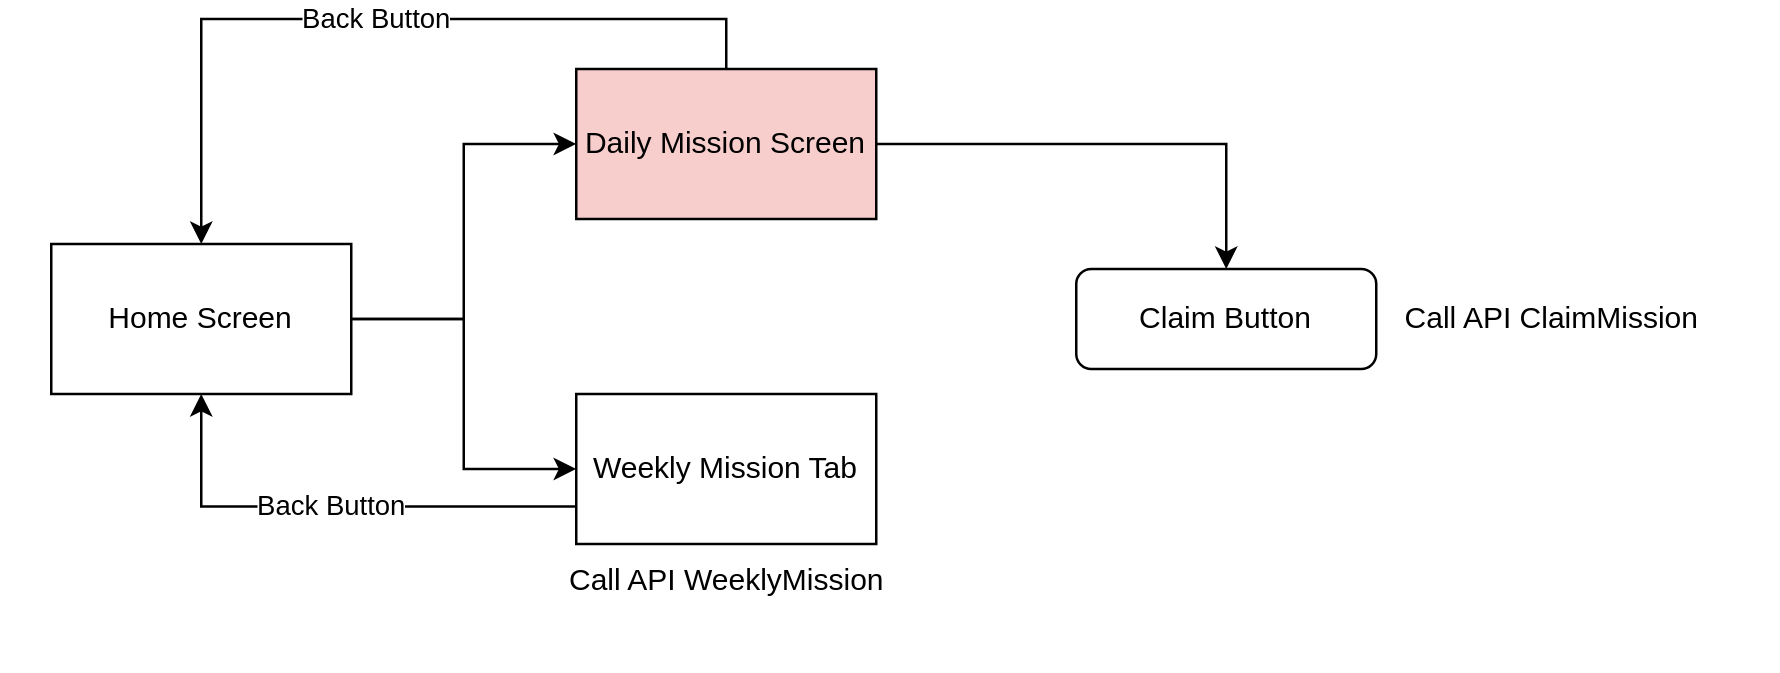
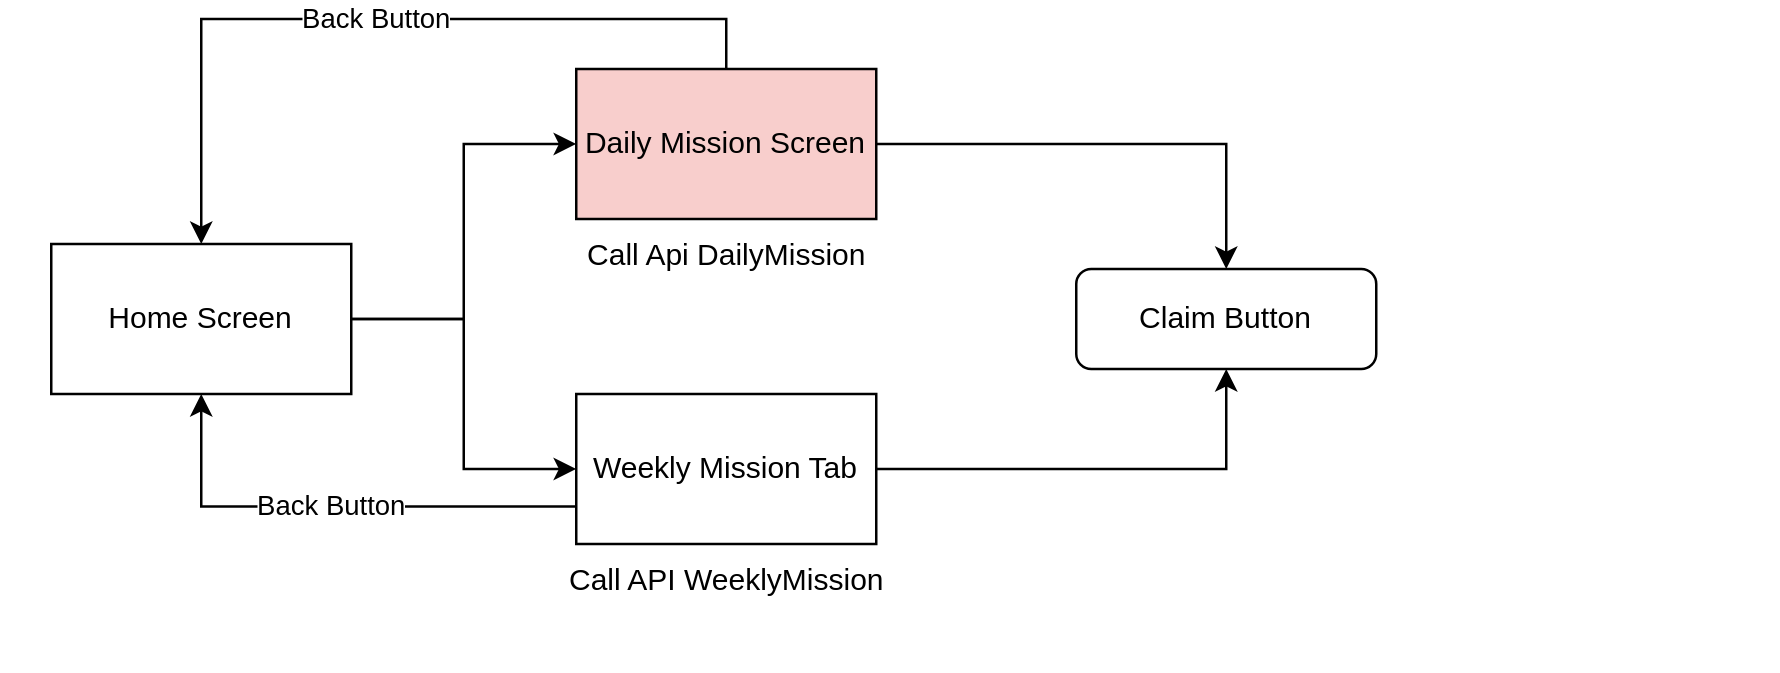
none -> (726, 256)
(1551, 319) -> none
none -> (1093, 469)
